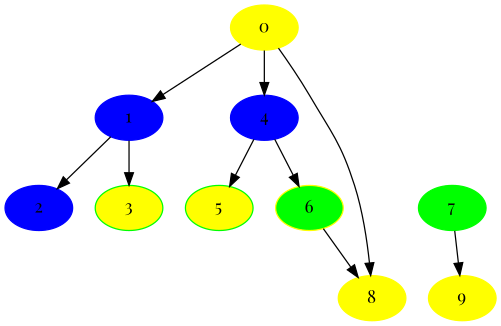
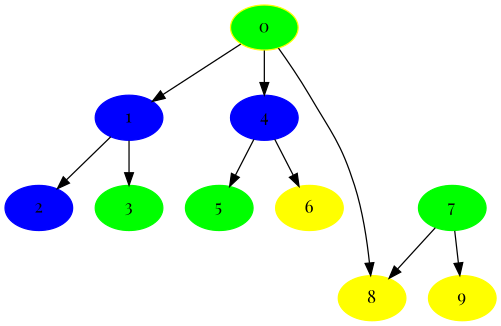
(264, 28) -> (264, 28)
(129, 208) -> (129, 208)
(219, 208) -> (219, 208)
(309, 208) -> (309, 208)
(337, 248) -> (416, 248)
